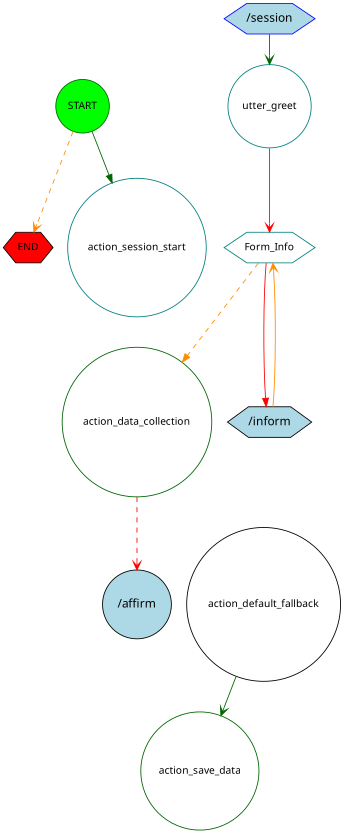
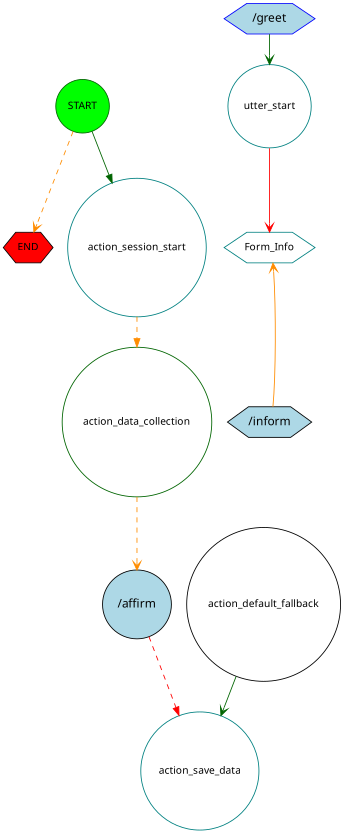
(270, 19) -> (270, 19)
(270, 106) -> (270, 106)
(223, 309) -> (137, 328)
(264, 331) -> none
(137, 529) -> (137, 529)
none -> (162, 672)
(200, 771) -> (200, 771)
